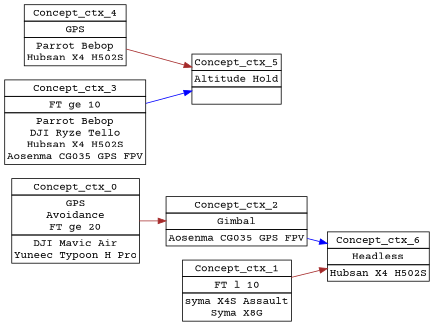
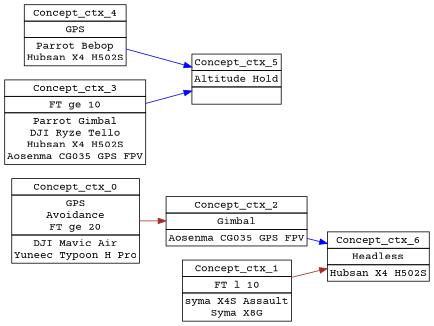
(155, 57) -> (155, 57)
(75, 121) -> (75, 121)
